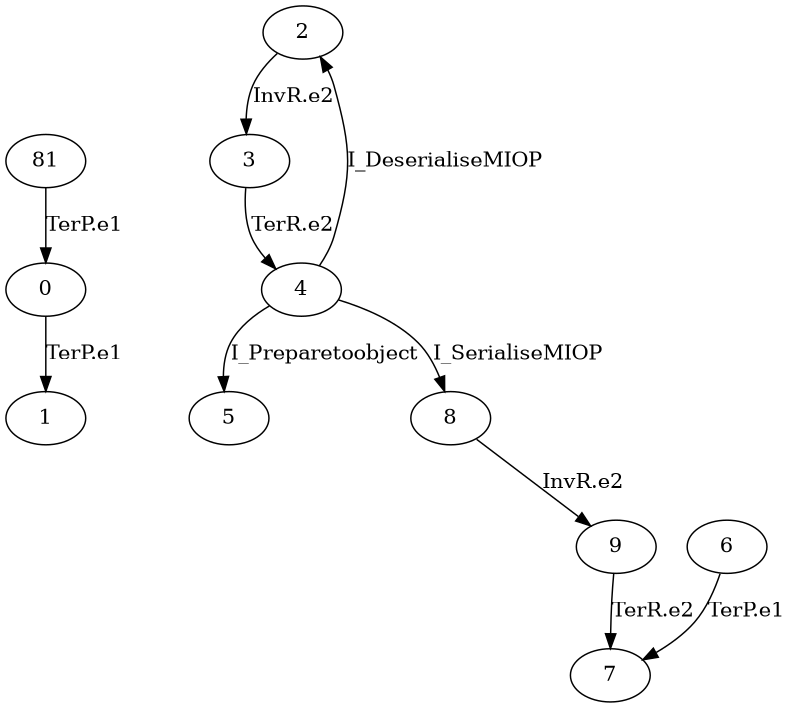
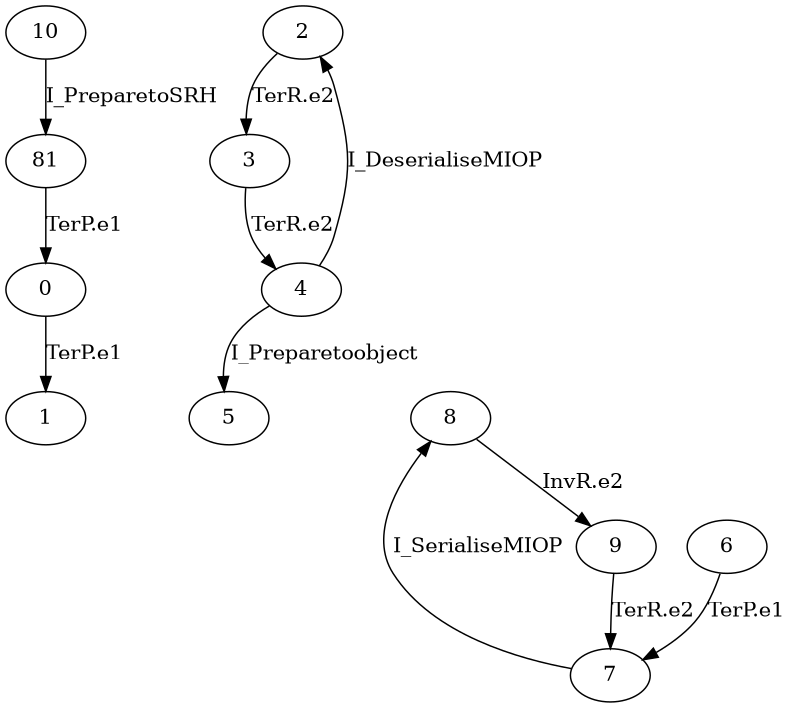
none -> (46, 33)
(293, 97) -> (293, 97)
(399, 327) -> (418, 602)
